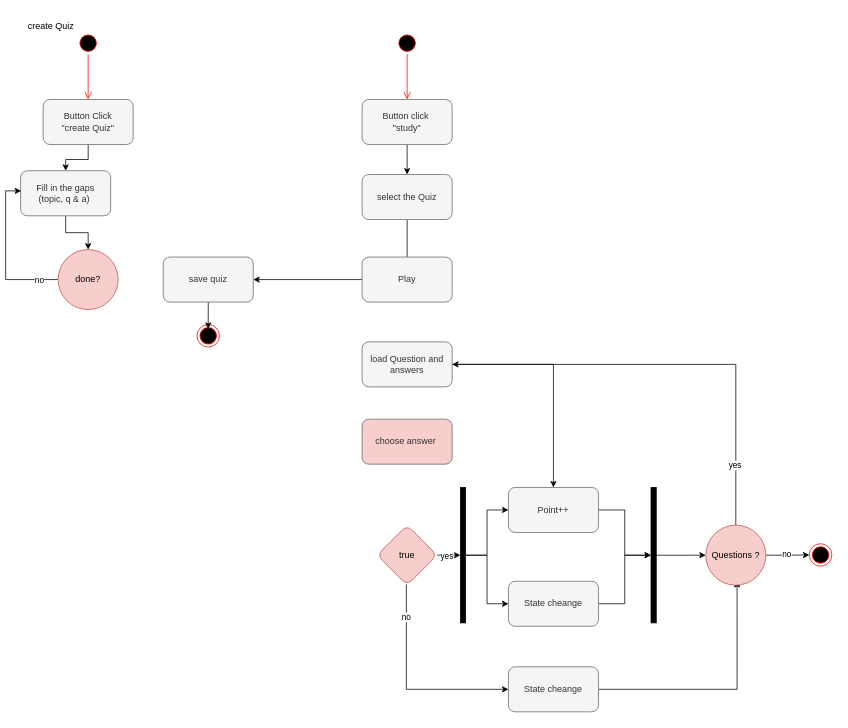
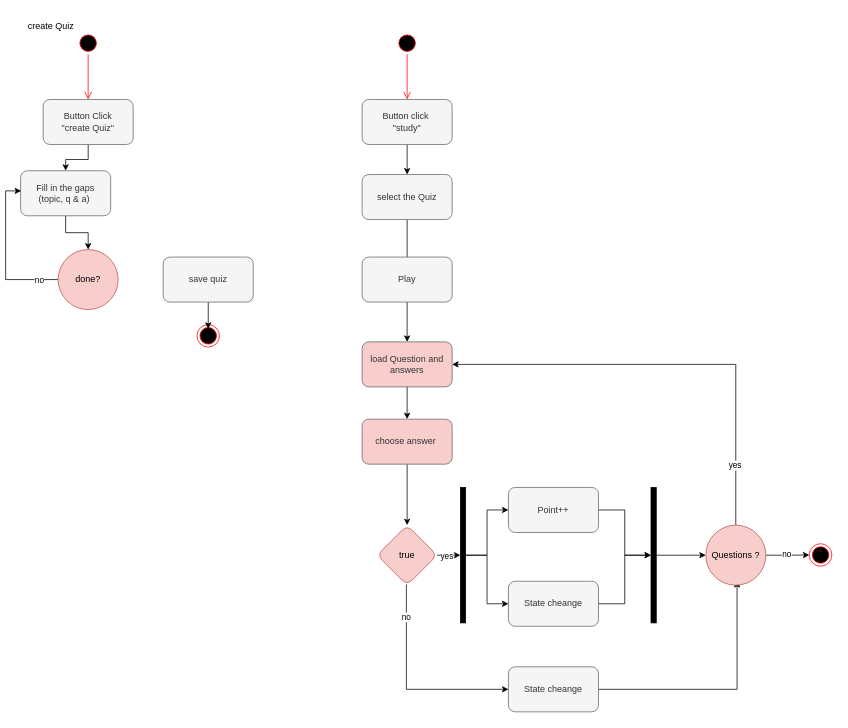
(310, 279) -> (407, 335)
(407, 364) -> (407, 364)
(553, 424) -> (407, 412)
none -> (407, 518)
